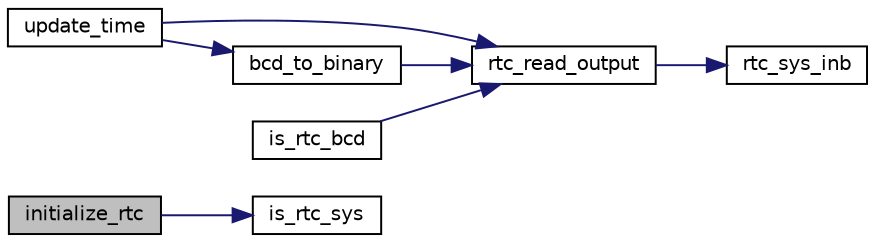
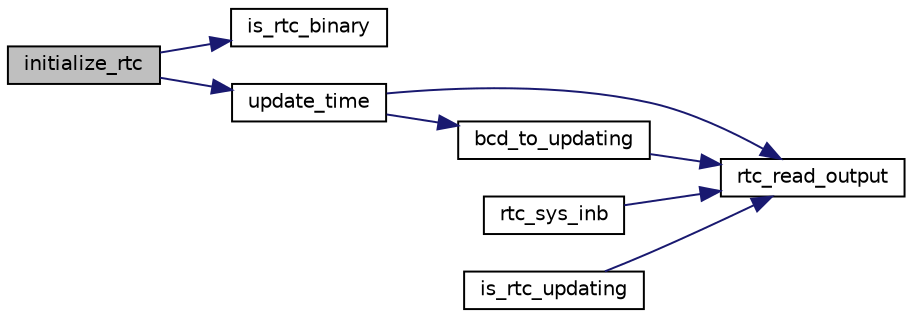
(317, 65) -> (554, 140)
(681, 65) -> (662, 200)
none -> (186, 82)
(317, 140) -> (554, 290)
(317, 215) -> (309, 28)
